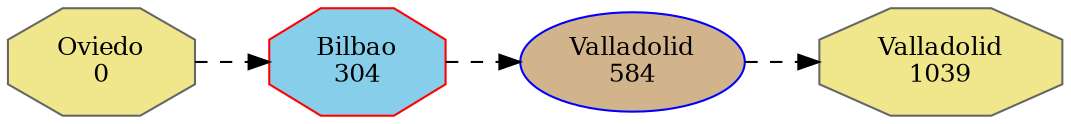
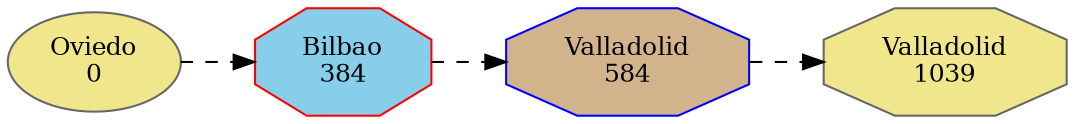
(101, 62) -> (94, 62)
(357, 62) -> (343, 62)
(633, 62) -> (628, 62)
